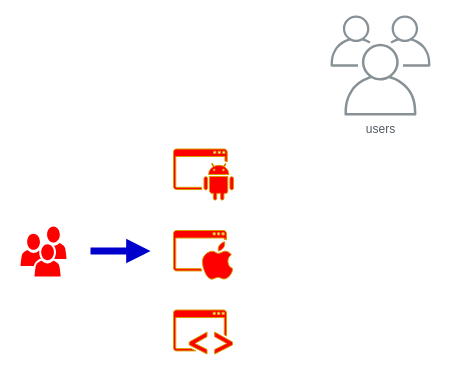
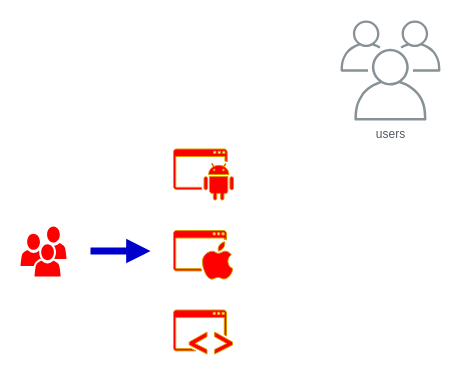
(381, 66) -> (391, 71)
